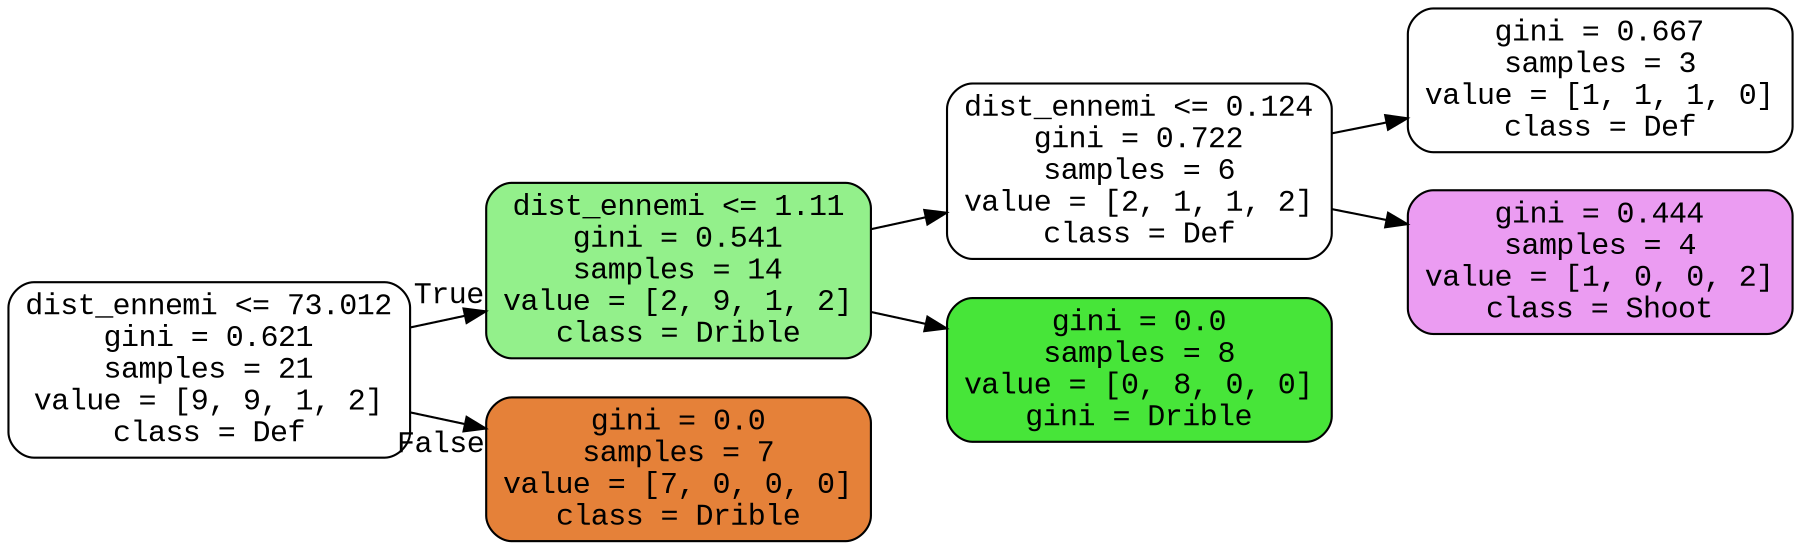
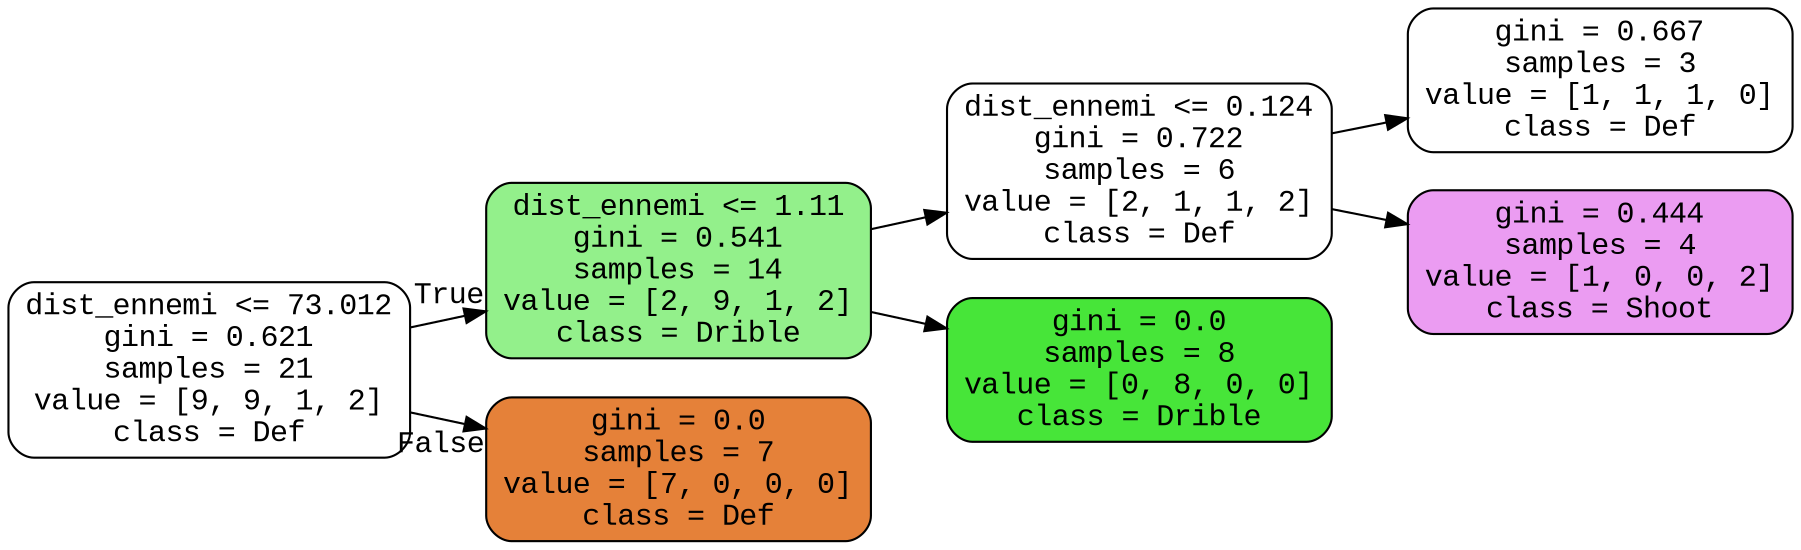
(1139, 370) -> (1139, 370)
(679, 469) -> (679, 469)
